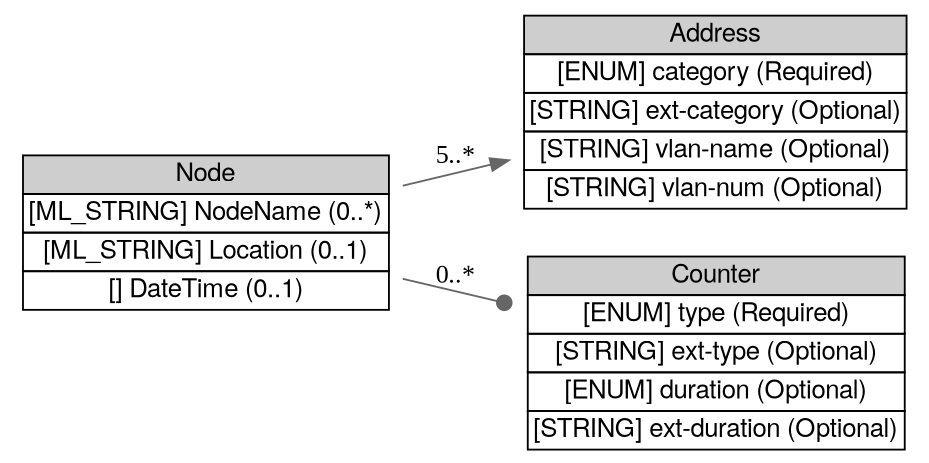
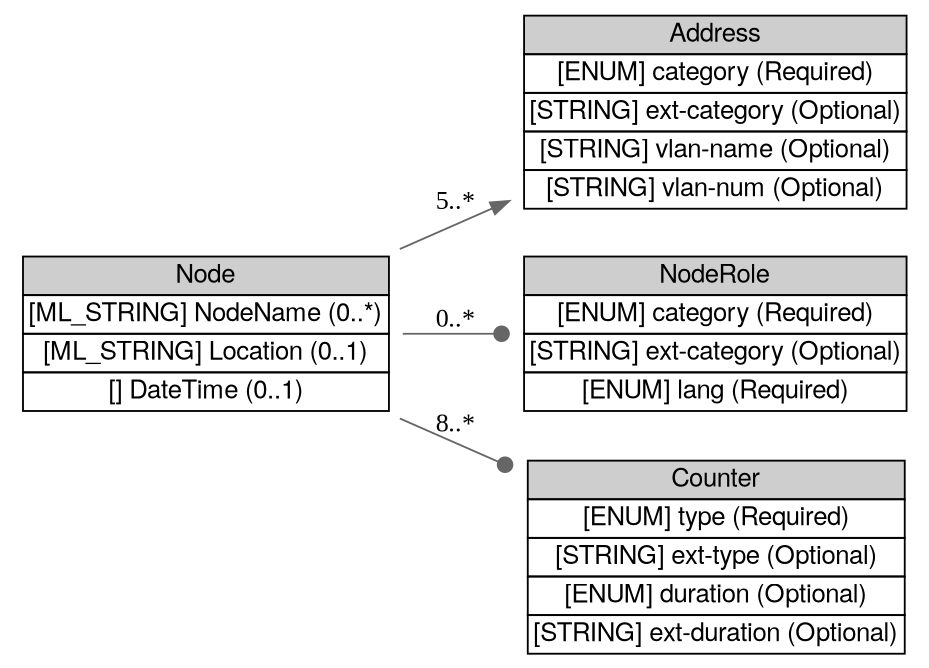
(456, 276) -> (456, 425)
none -> (715, 334)
